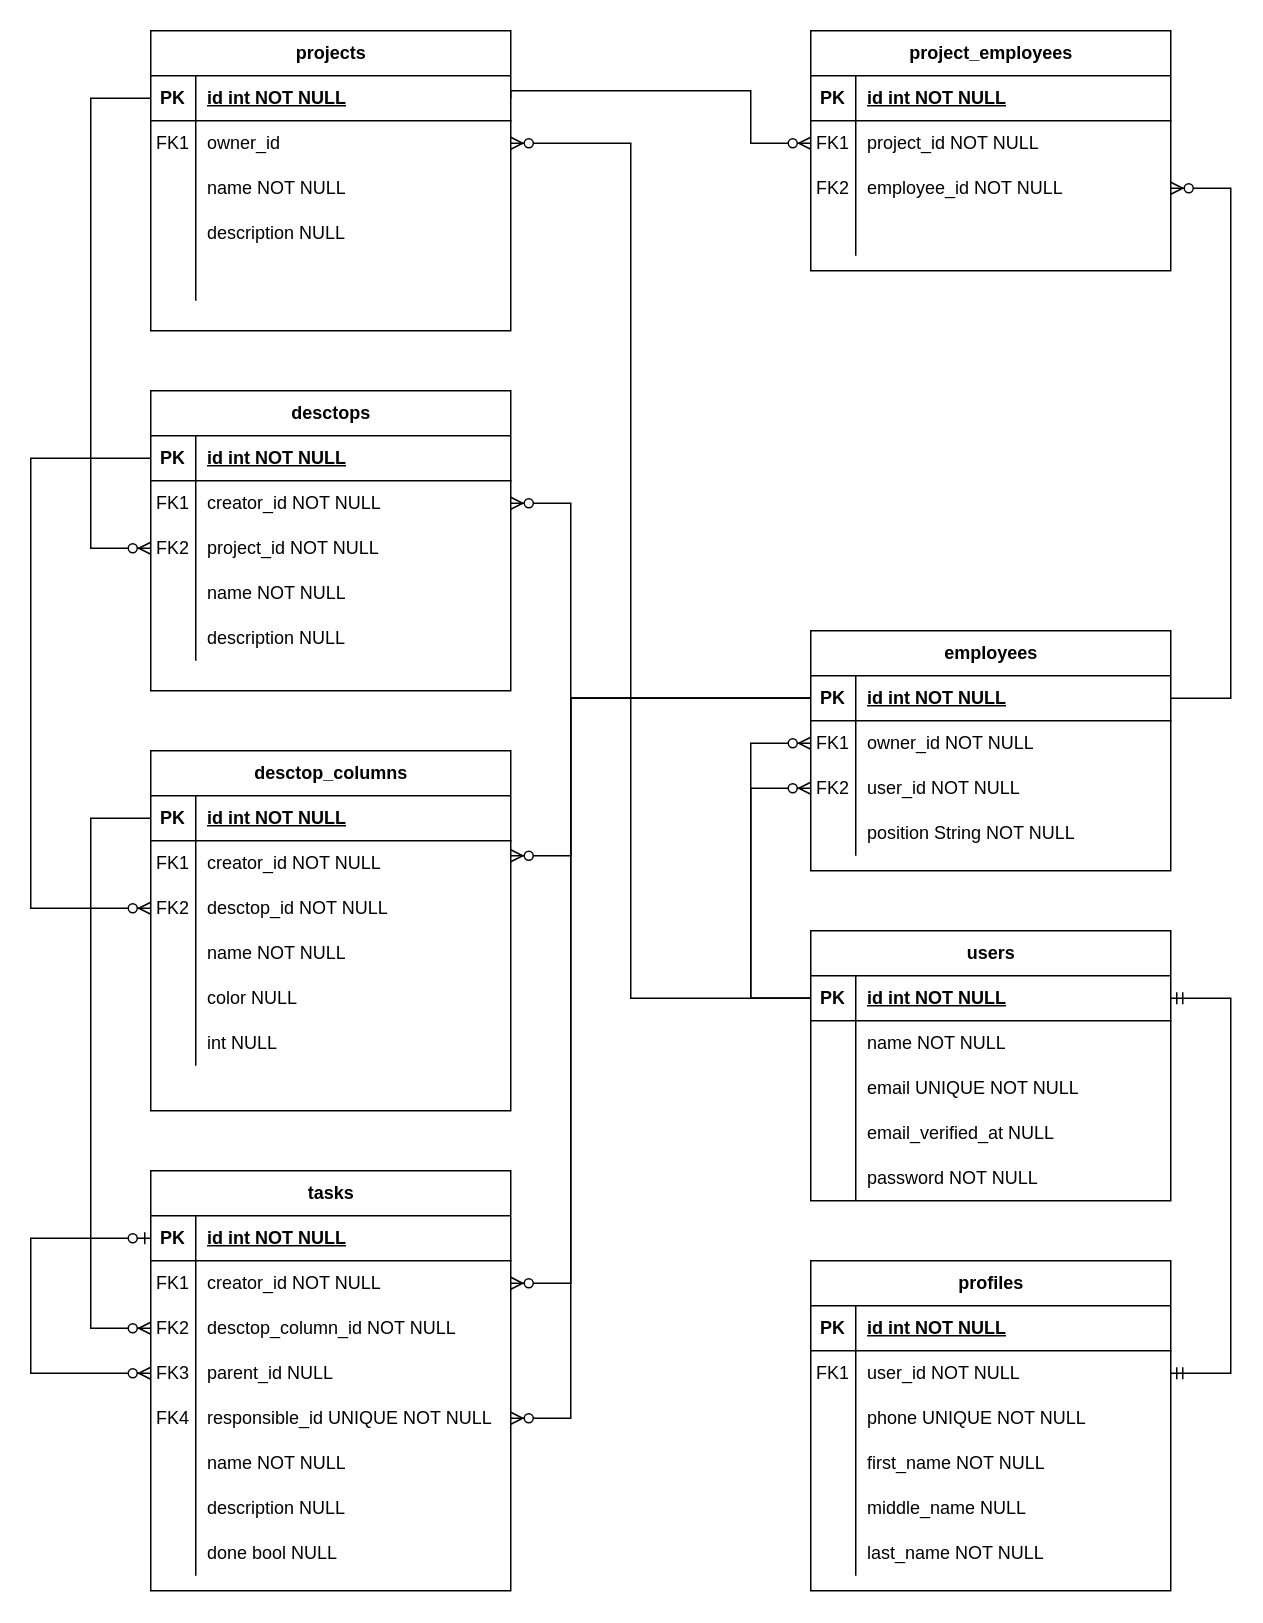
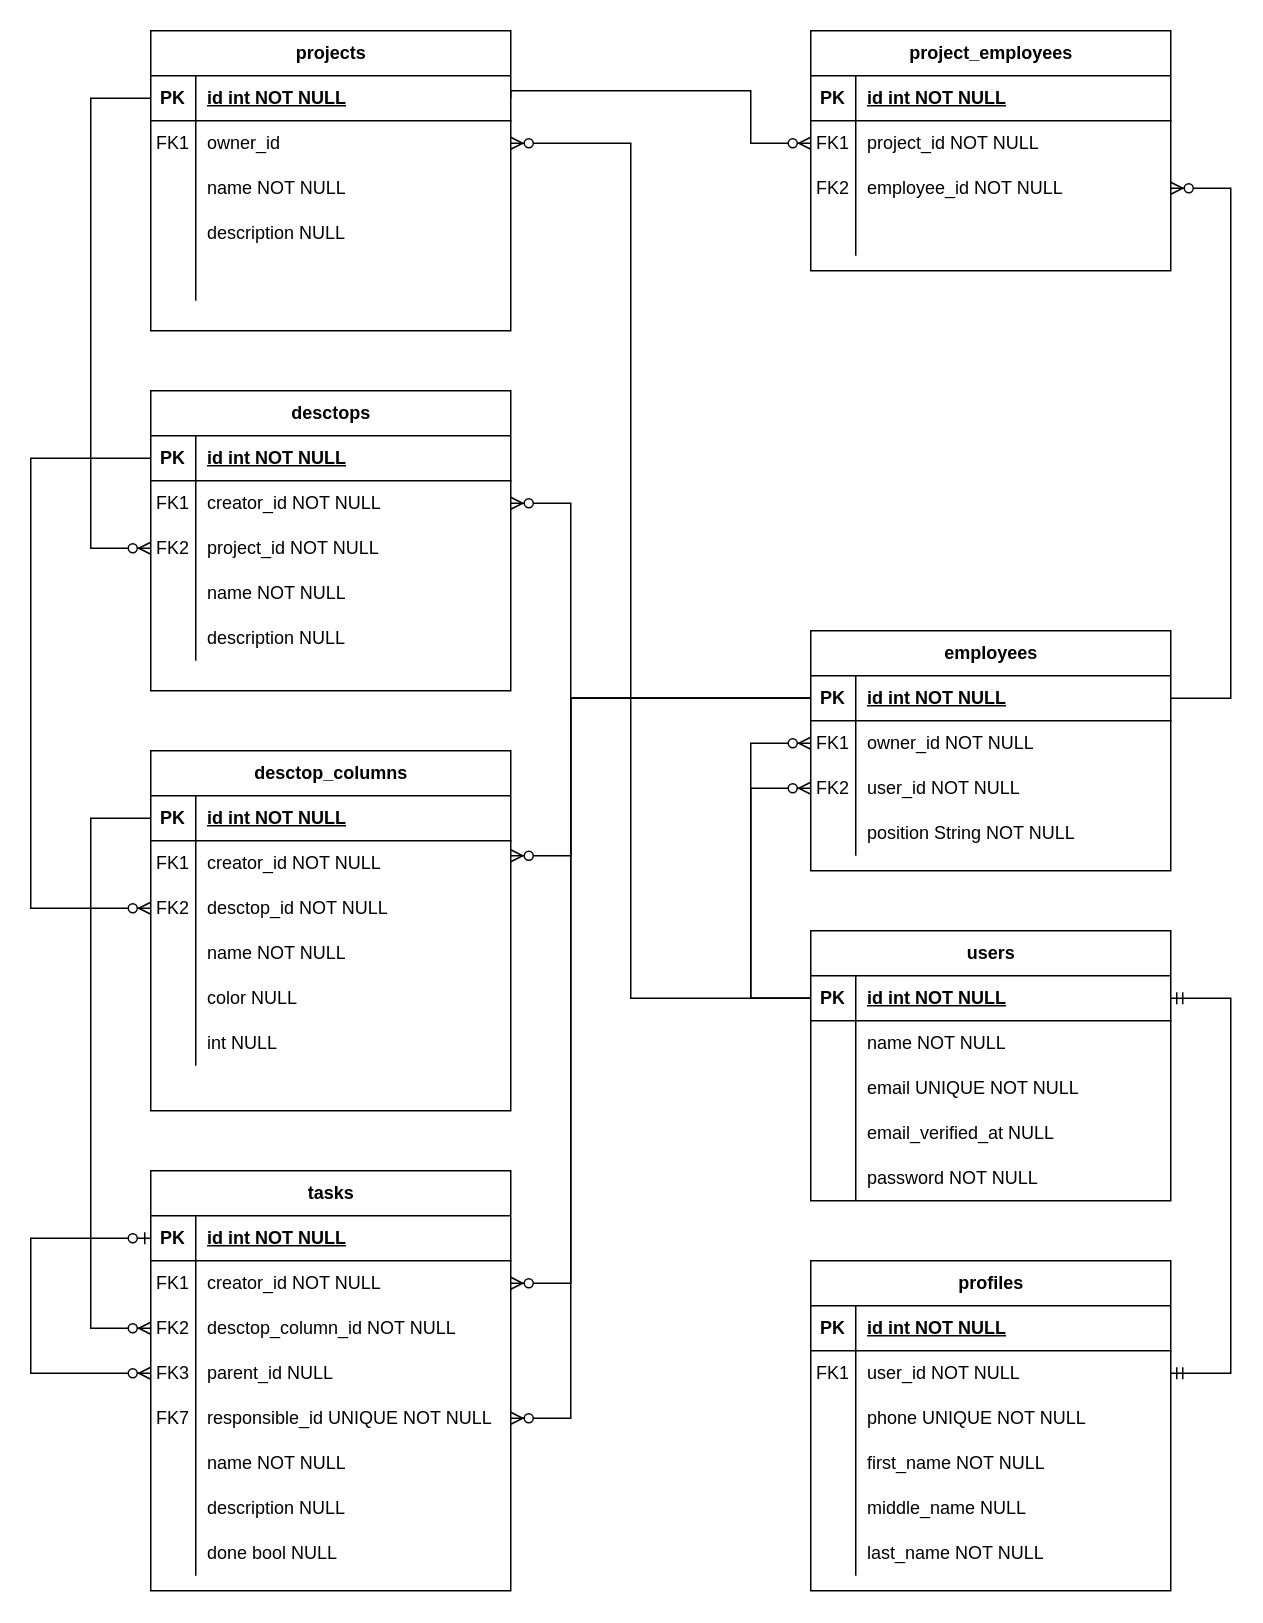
(173, 1418) -> (173, 1418)
